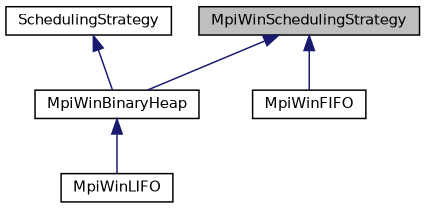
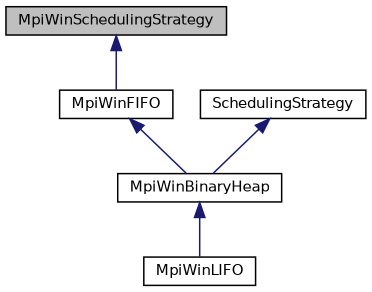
(206, 66) -> (163, 151)
